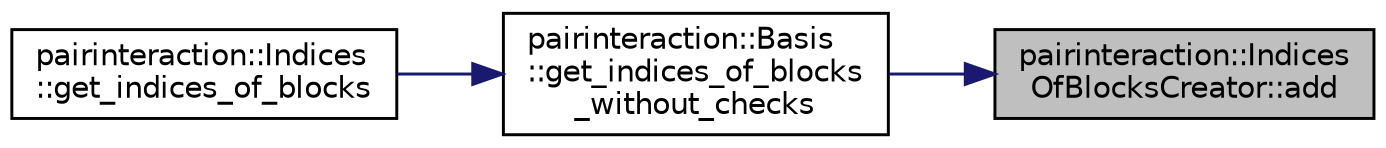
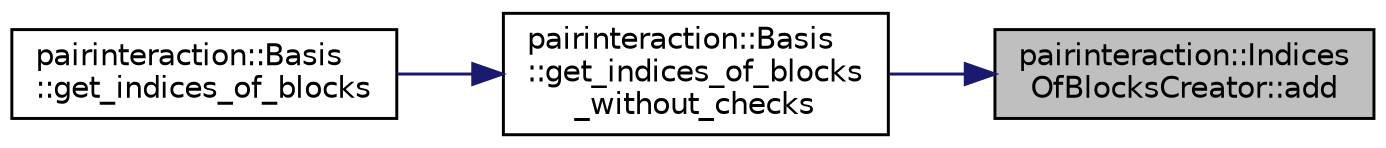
(204, 74) -> (204, 74)
